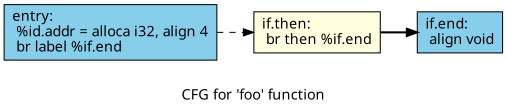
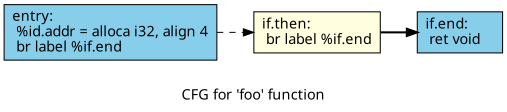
(317, 40) -> (317, 40)
(460, 40) -> (453, 40)
